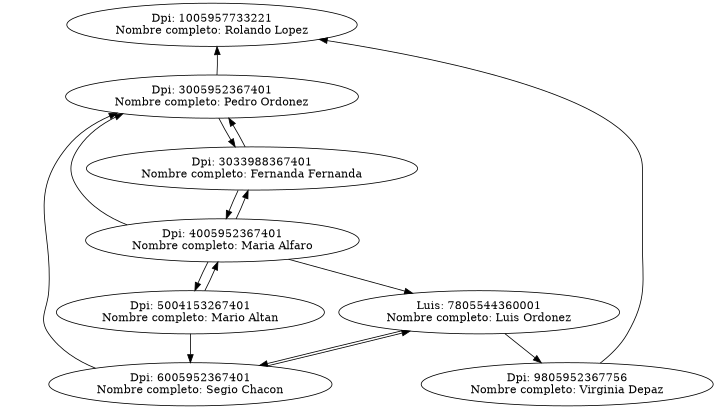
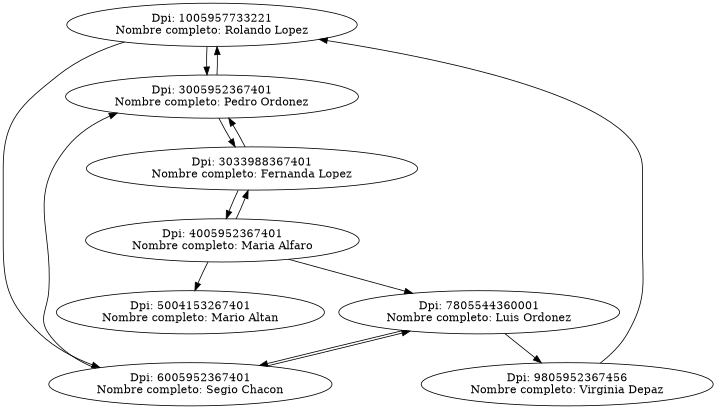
(252, 168) -> (252, 168)
(72, 175) -> (207, 57)
(210, 280) -> none
(479, 312) -> (479, 312)
(190, 344) -> (3, 193)
(567, 384) -> (567, 384)
